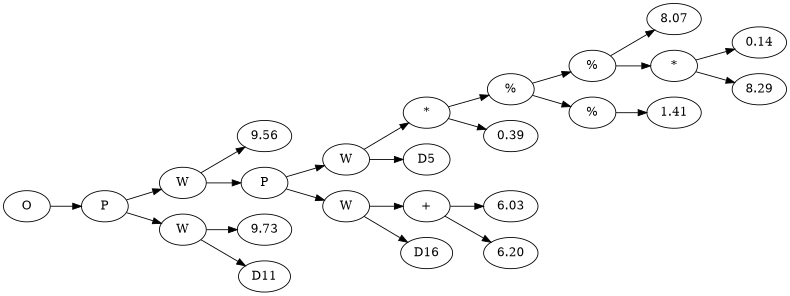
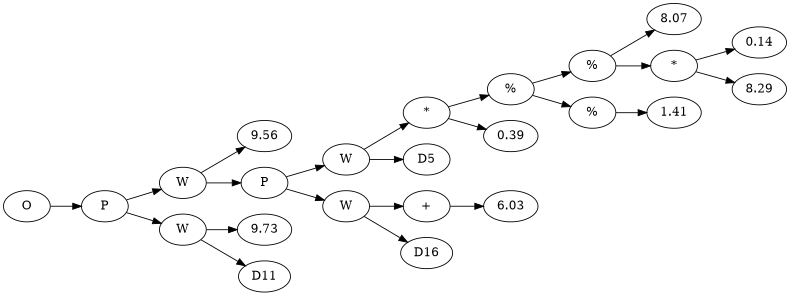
(511, 253) -> none
